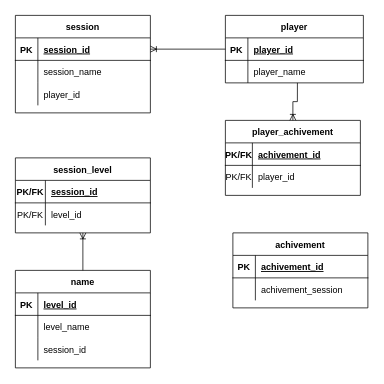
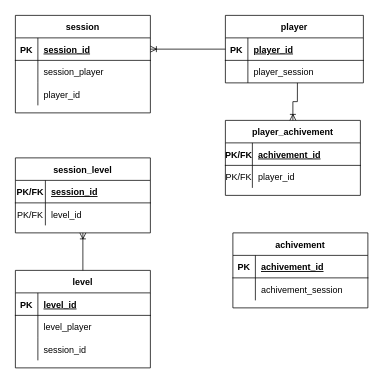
(73, 72) -> (76, 72)
(280, 72) -> (286, 72)
(83, 282) -> (83, 282)
(66, 327) -> (70, 327)
